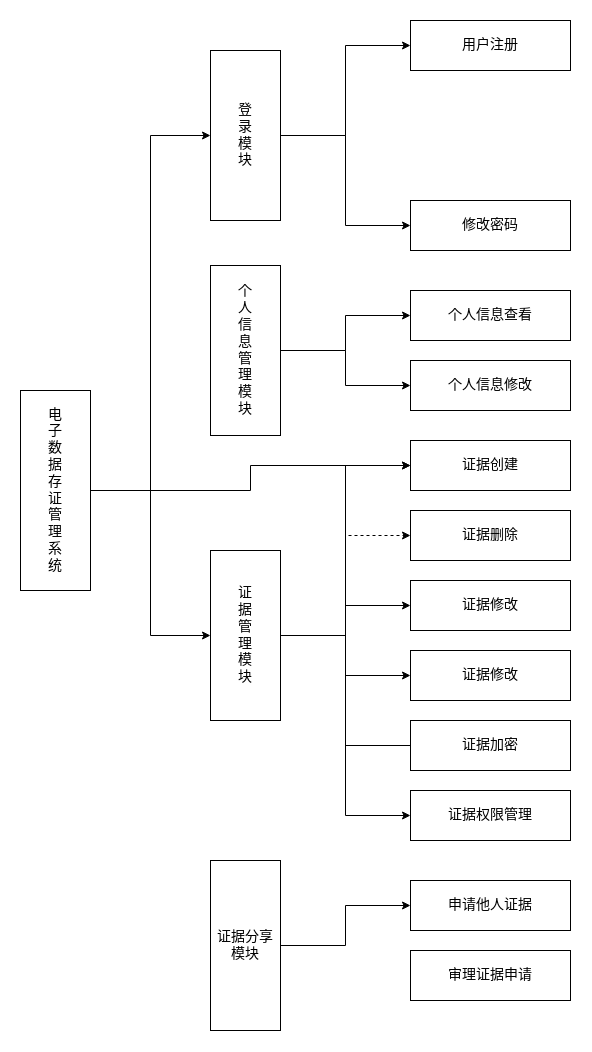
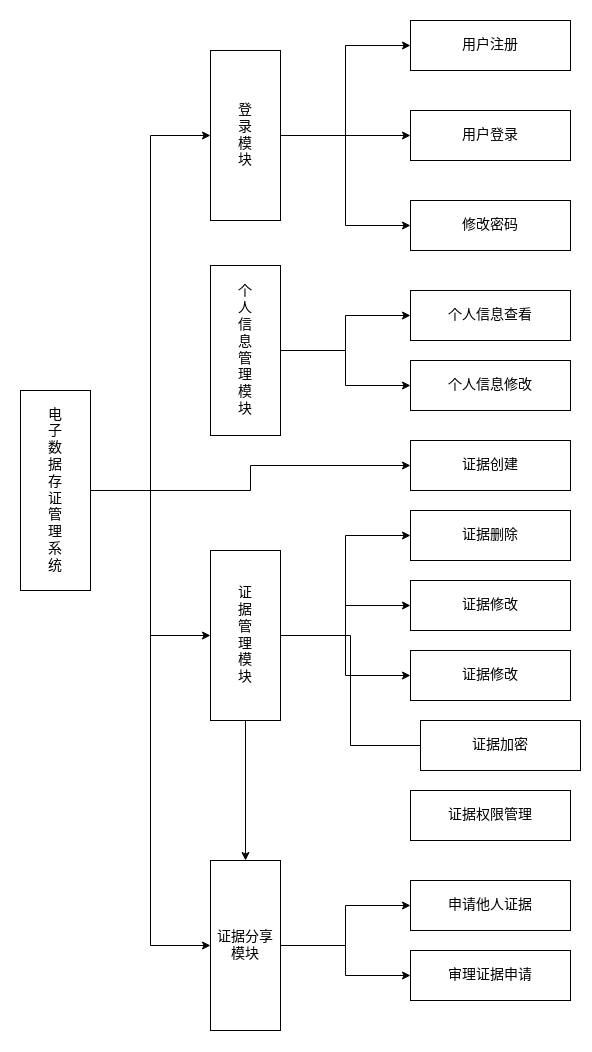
none -> (375, 136)
none -> (491, 136)
(346, 501) -> none
(375, 536) -> (375, 536)
(491, 746) -> (501, 746)
(346, 811) -> (246, 787)
none -> (151, 818)
none -> (360, 976)
